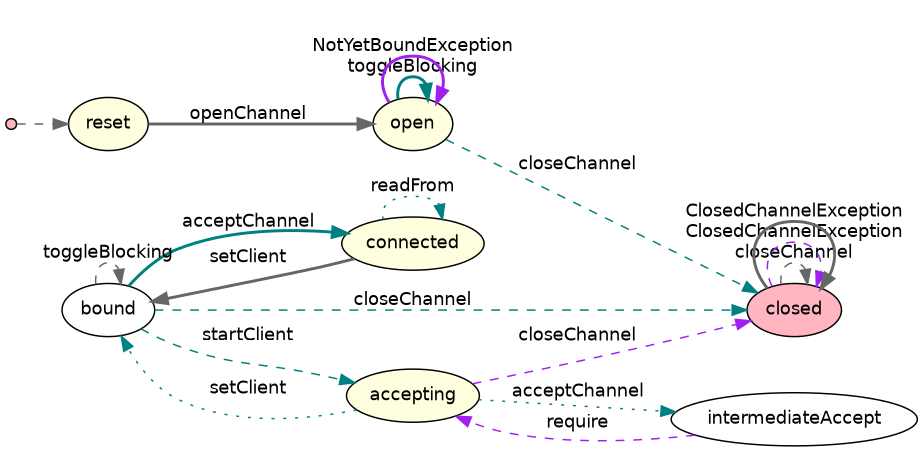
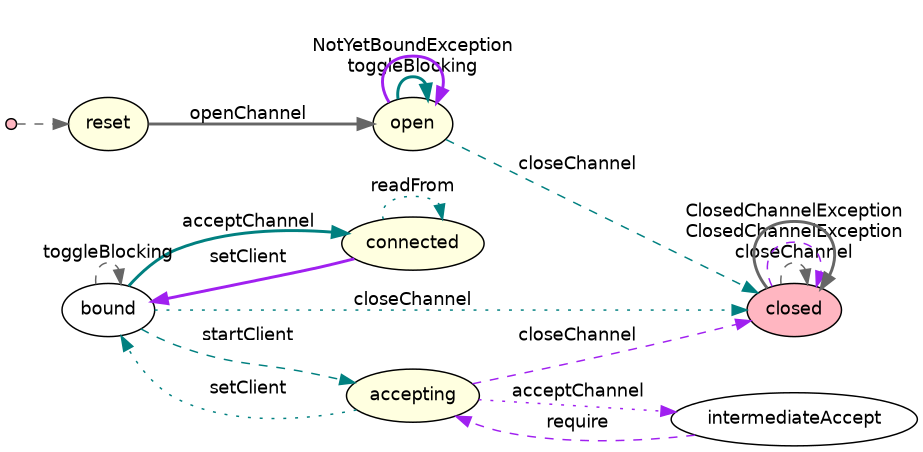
(261, 280) -> (261, 280)
(443, 310) -> (443, 310)
(570, 405) -> (570, 405)
